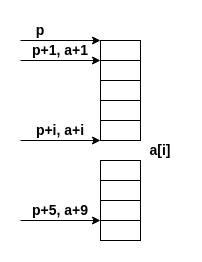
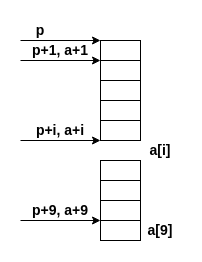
(61, 211) -> (61, 211)
none -> (161, 231)
